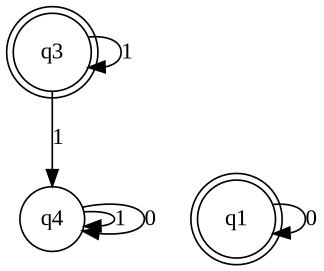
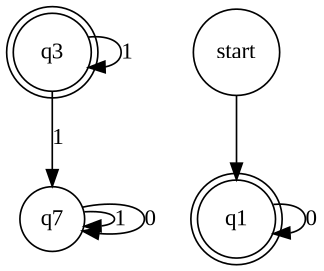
none -> (237, 52)
(52, 219) -> (52, 219)
